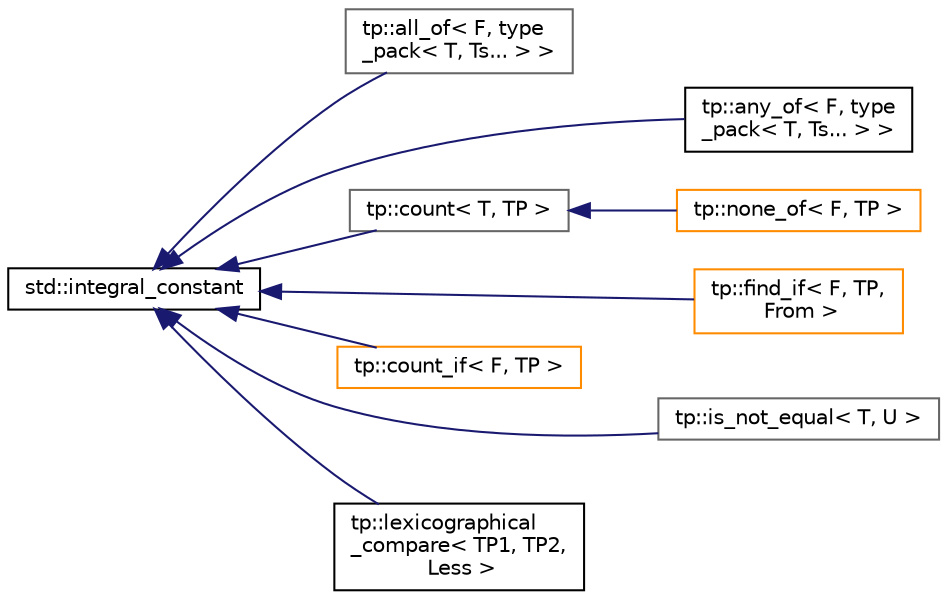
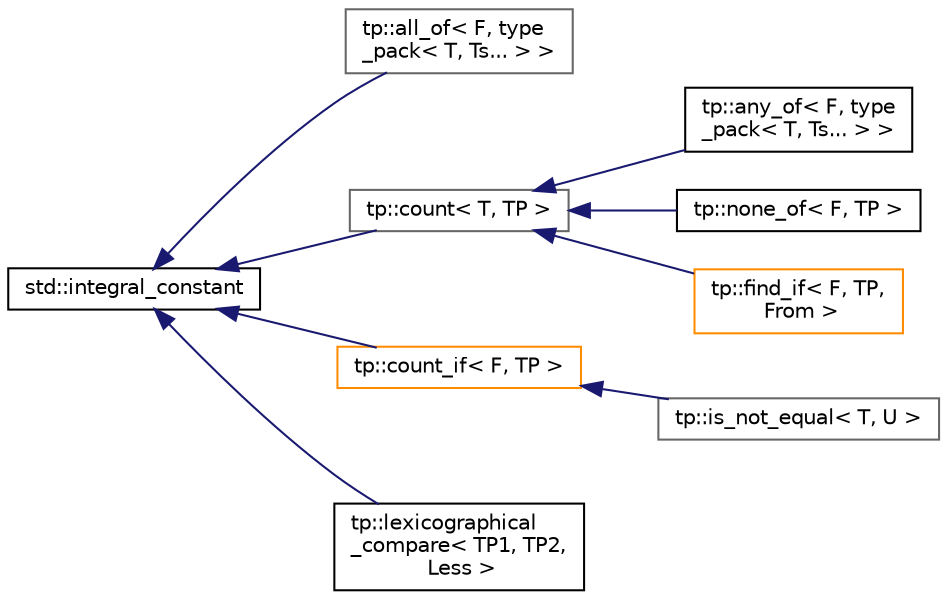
(420, 148) -> (620, 168)
(799, 211) -> (799, 211)
(488, 296) -> (624, 255)
(406, 422) -> (636, 394)
